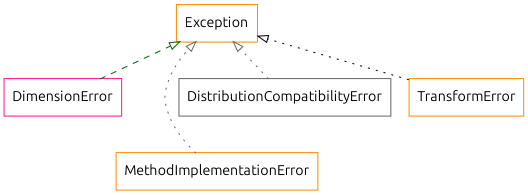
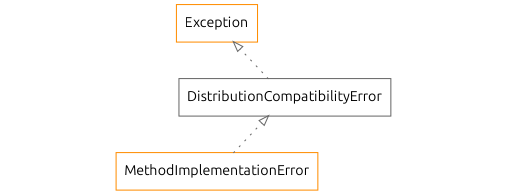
(63, 97) -> none
(466, 97) -> none
(165, 102) -> (247, 138)
